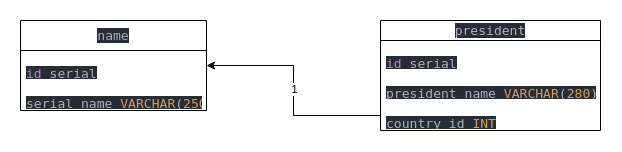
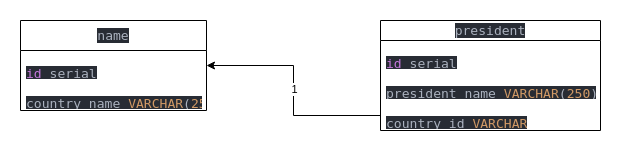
(474, 86) -> (474, 86)
(102, 96) -> (109, 96)
(430, 116) -> (444, 116)
